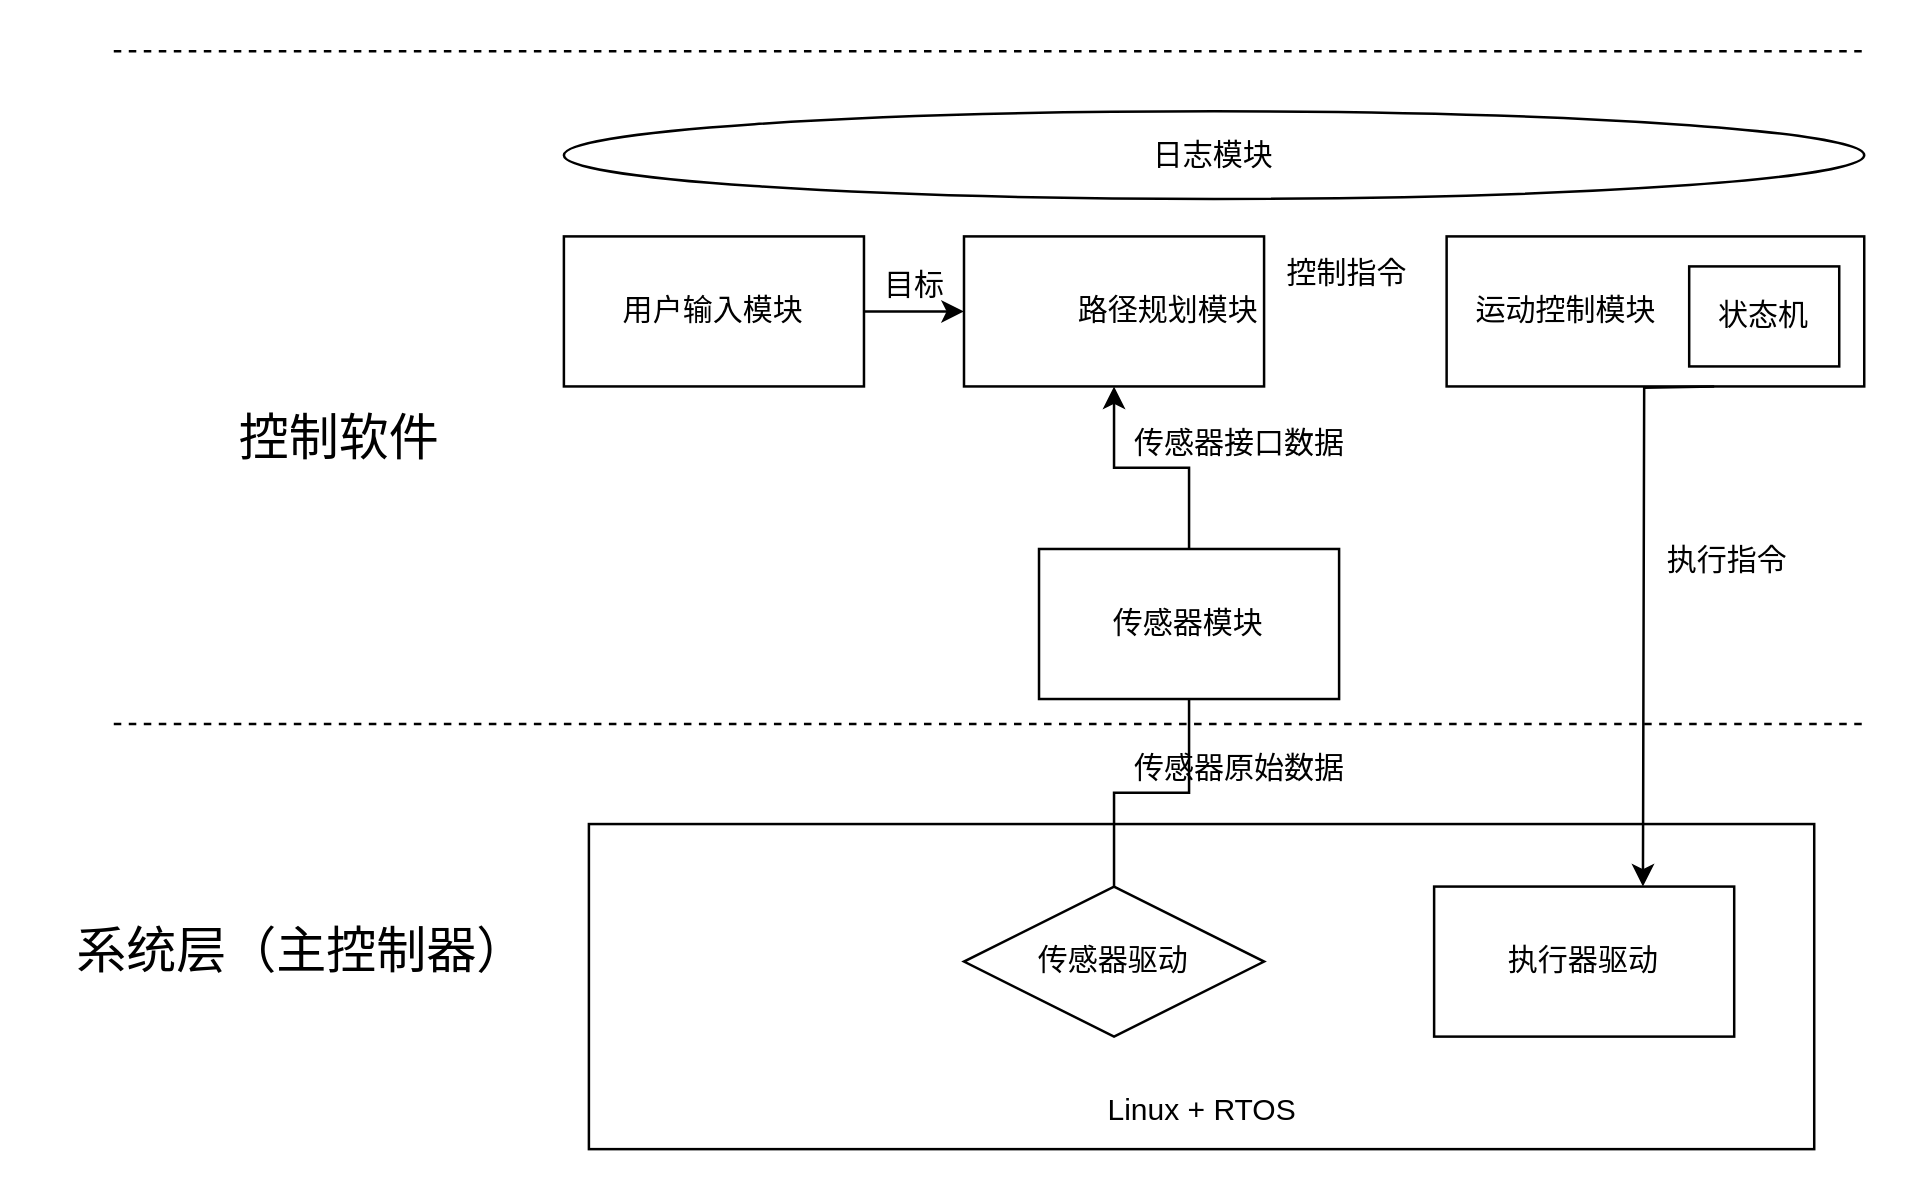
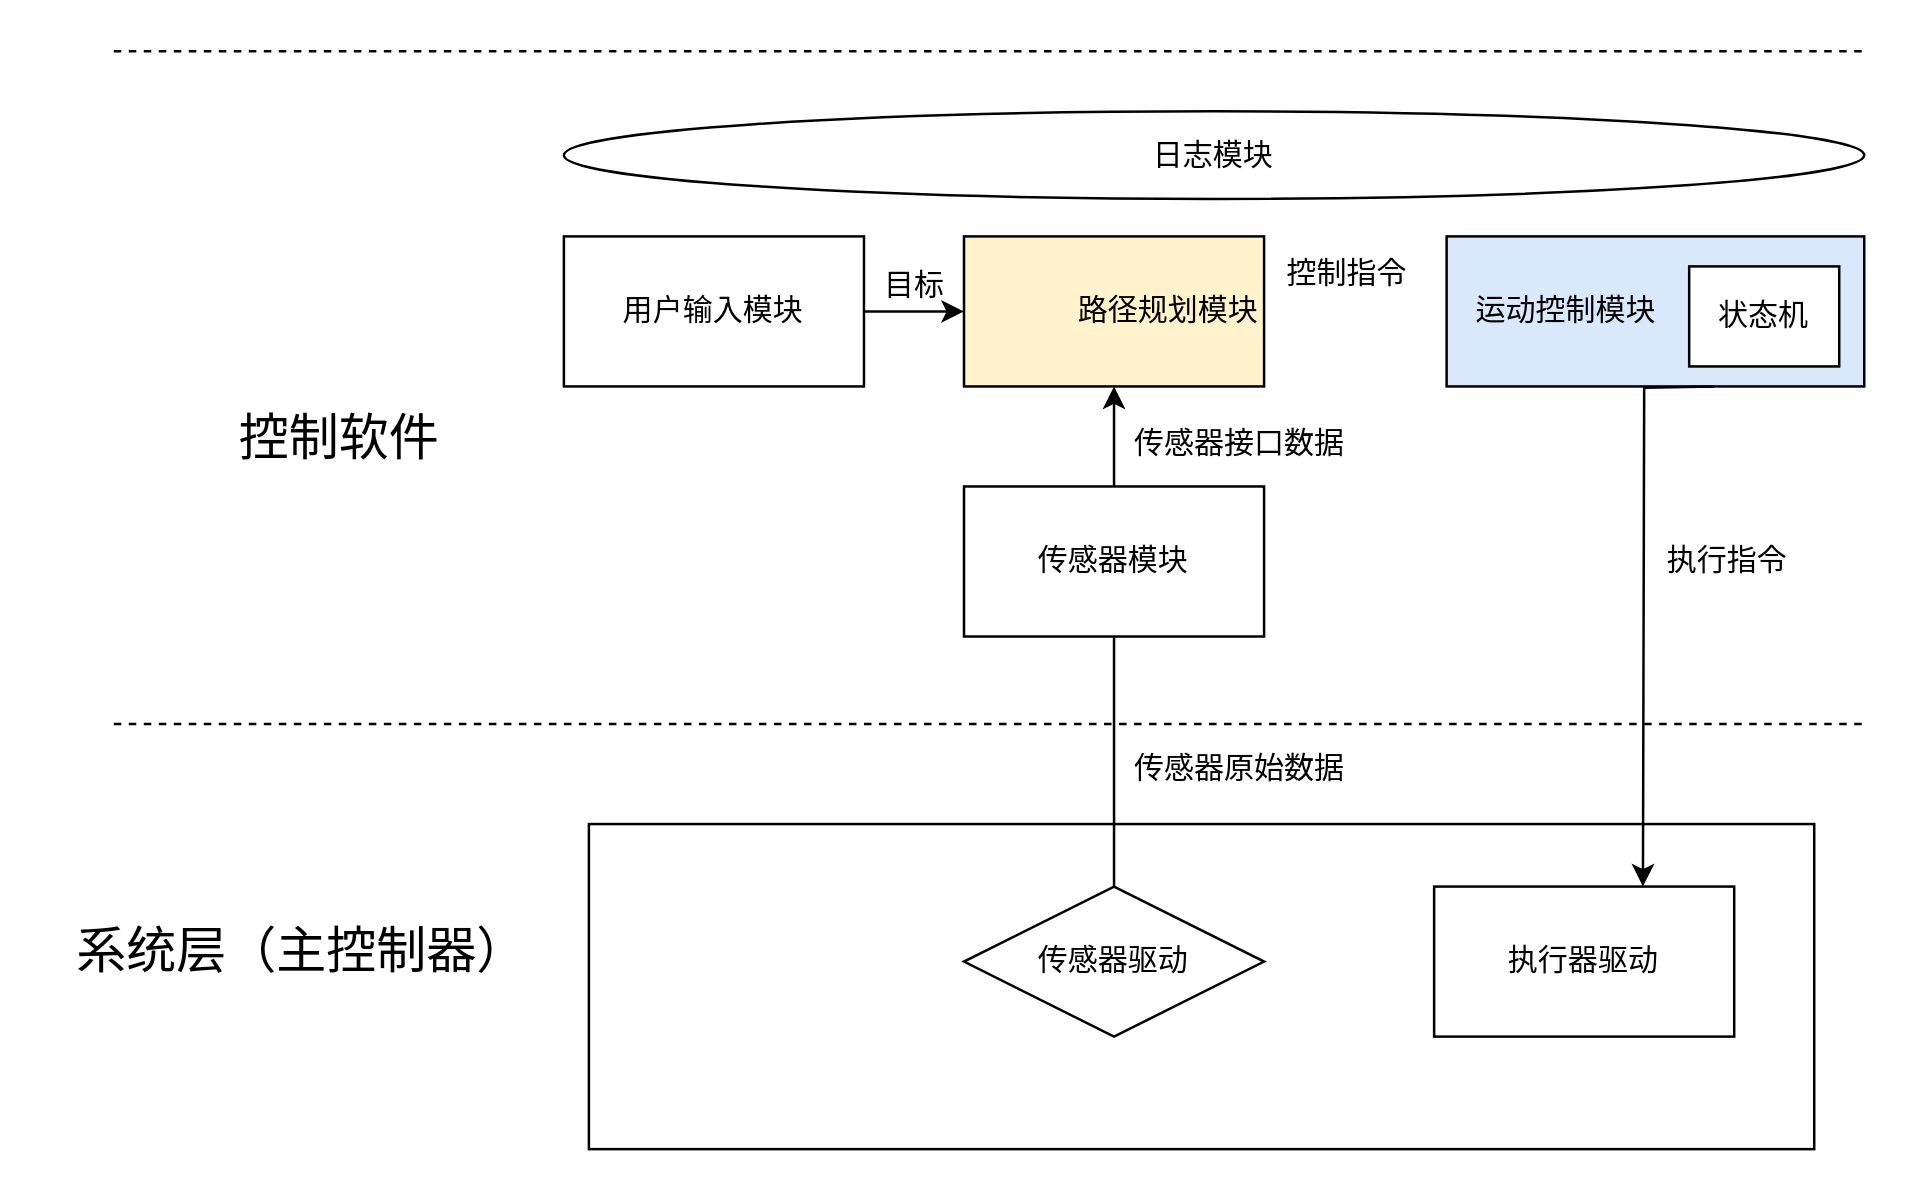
(1114, 311) -> (1114, 311)
(1655, 311) -> (1655, 311)
(1189, 624) -> (1114, 561)
(1201, 1111) -> none
